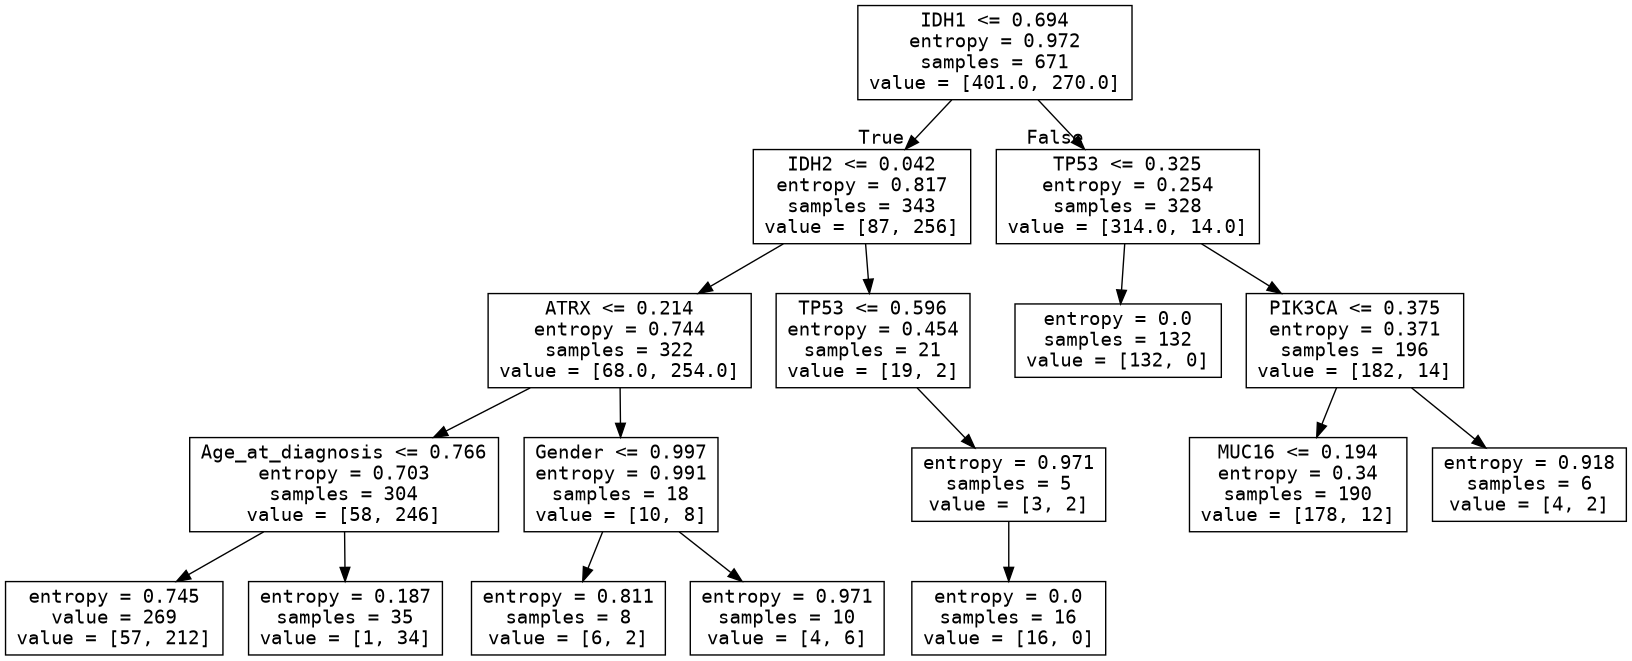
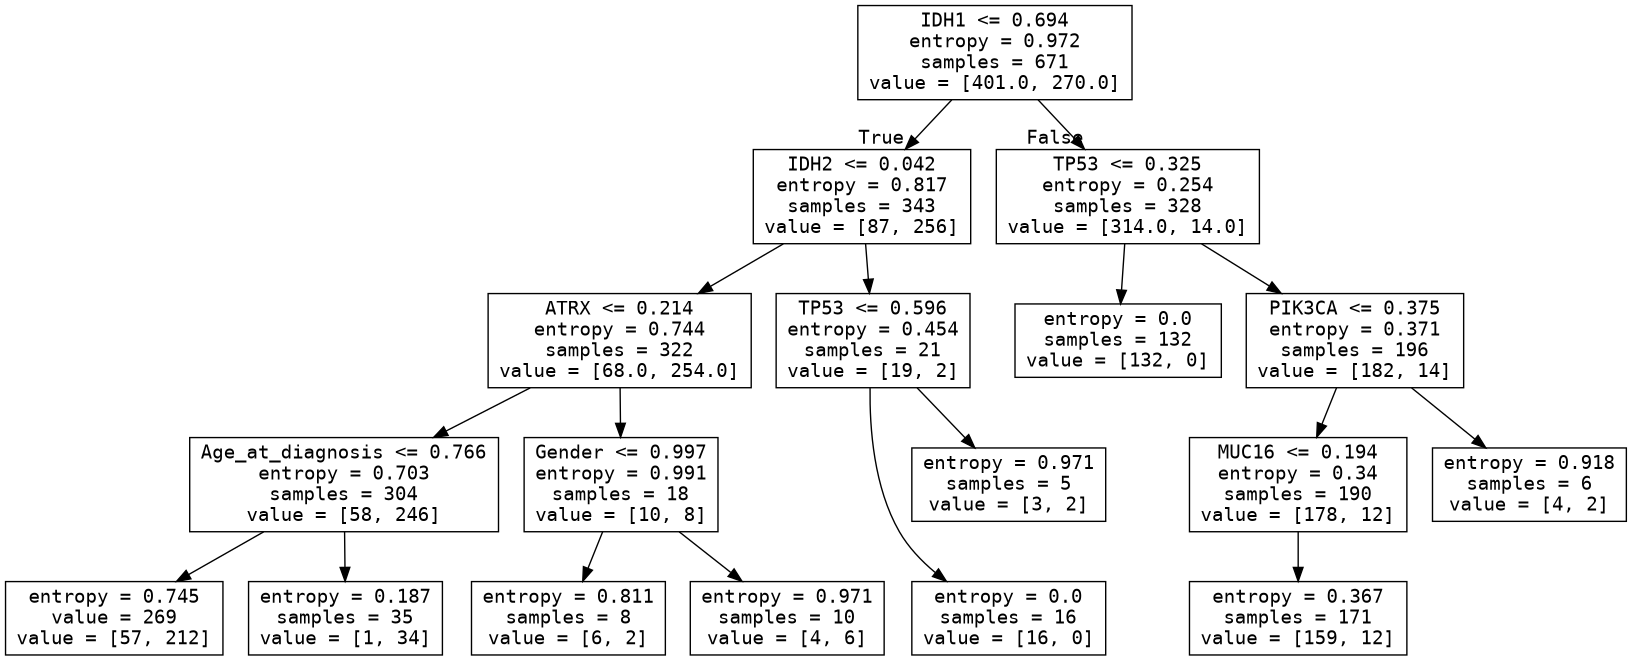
(1009, 544) -> (882, 488)
none -> (1298, 618)
